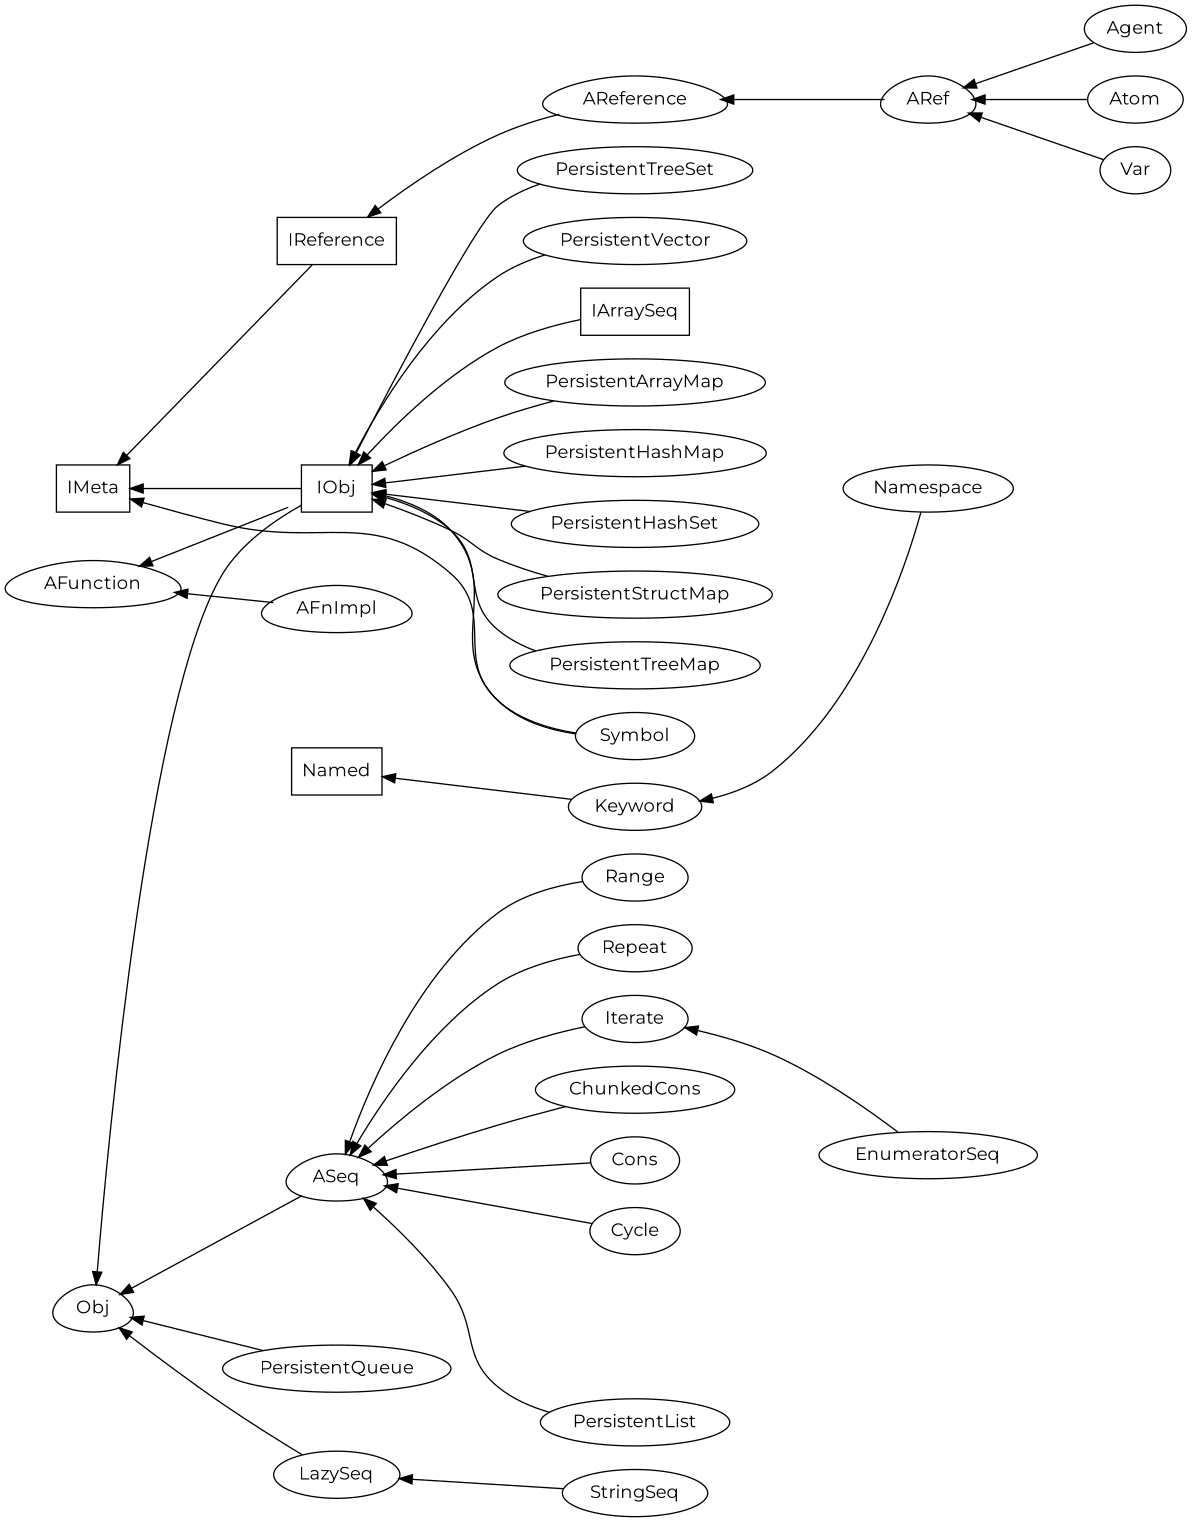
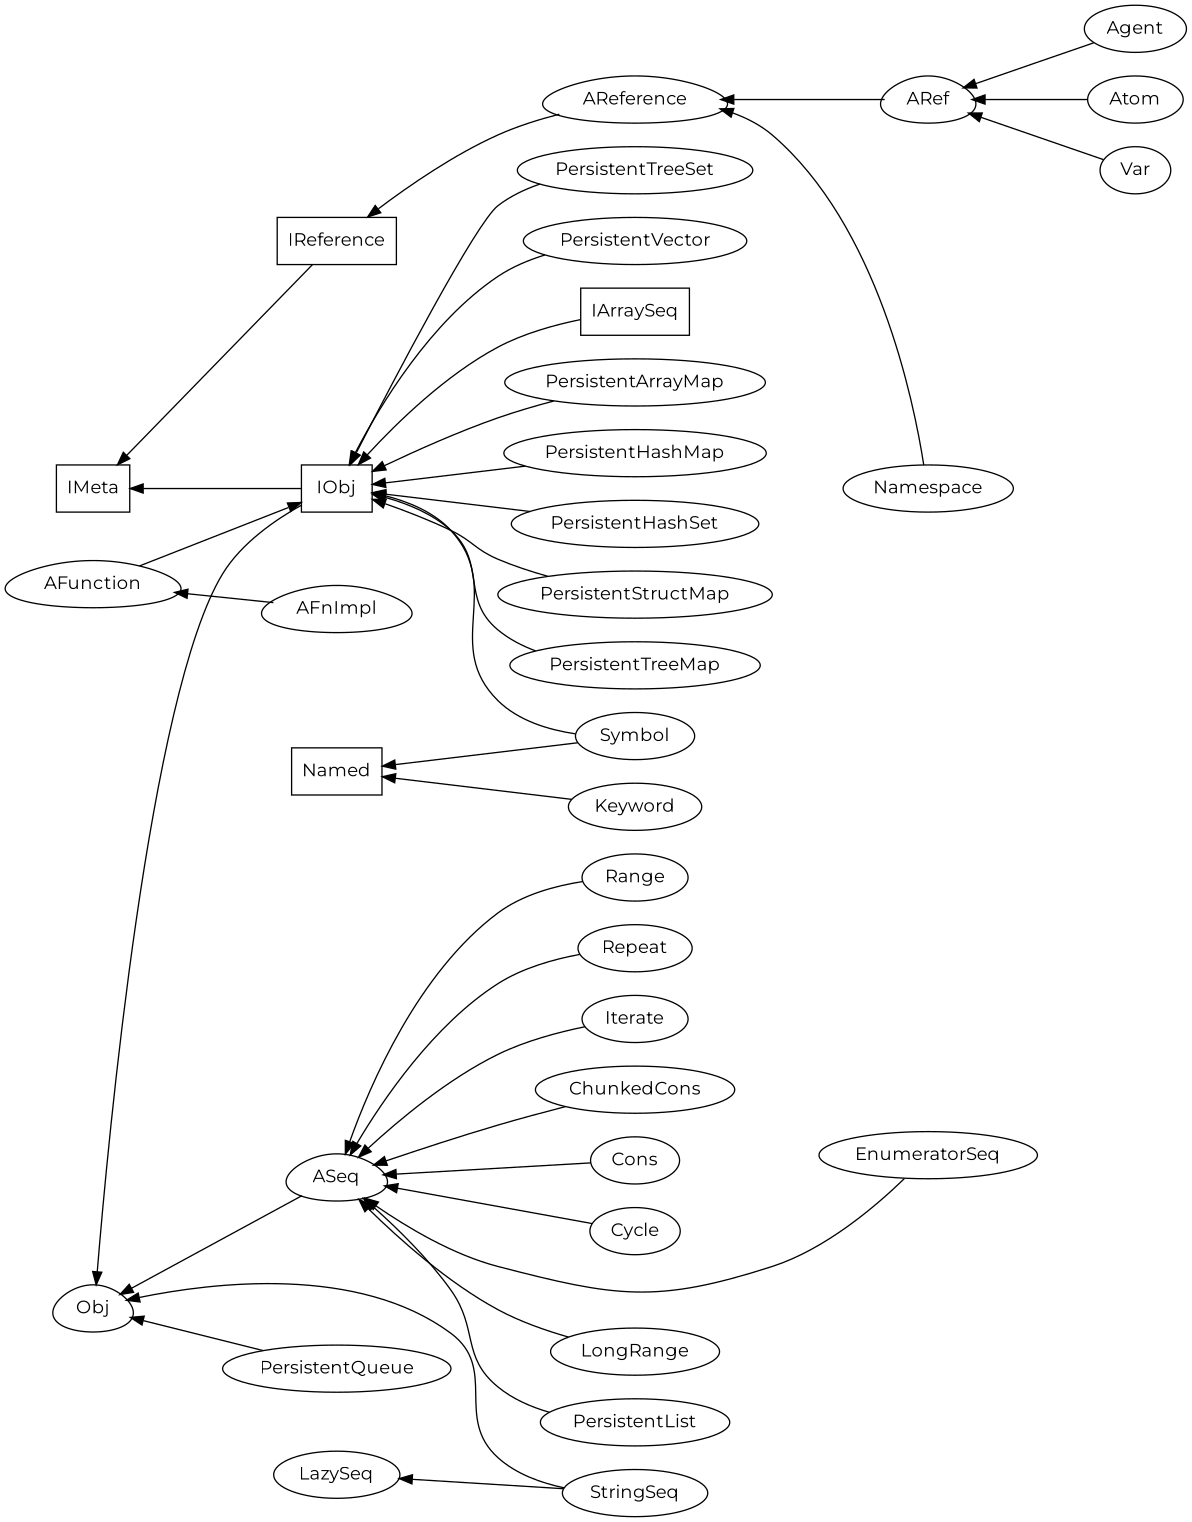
(220, 534) -> (214, 537)
(411, 547) -> (487, 754)
(849, 682) -> (866, 266)
(804, 1070) -> (647, 1292)
none -> (635, 1352)
(214, 1398) -> (403, 1307)
